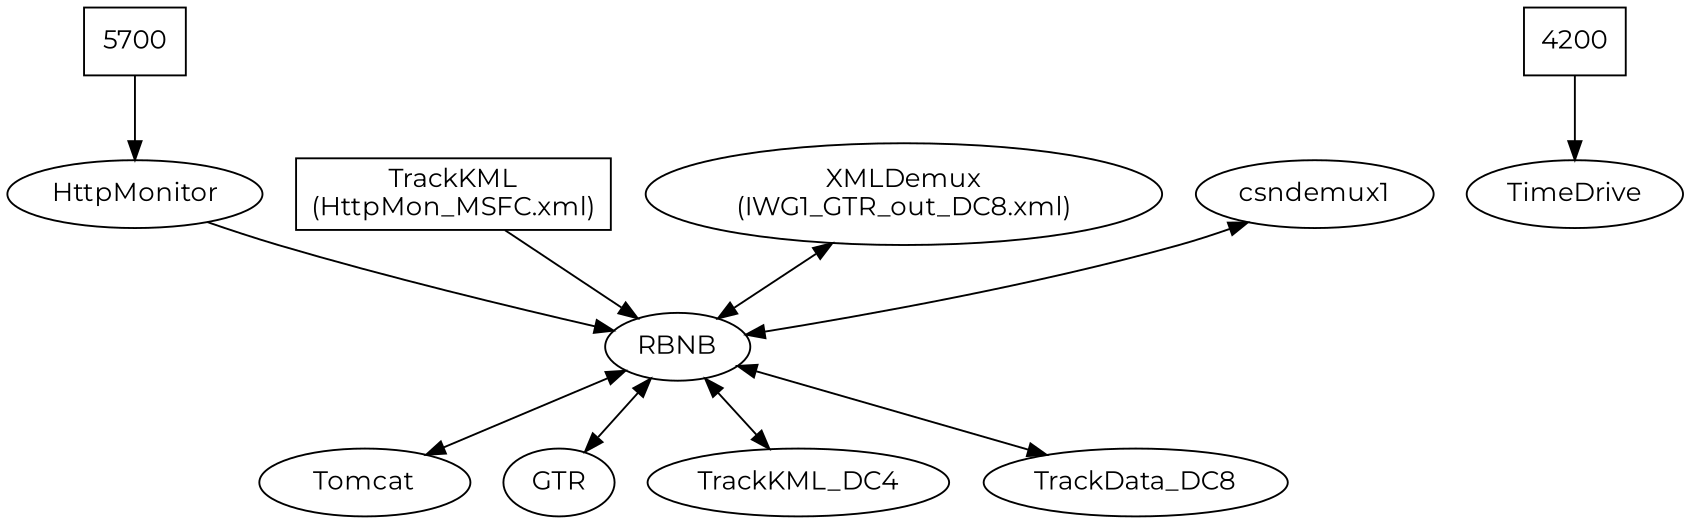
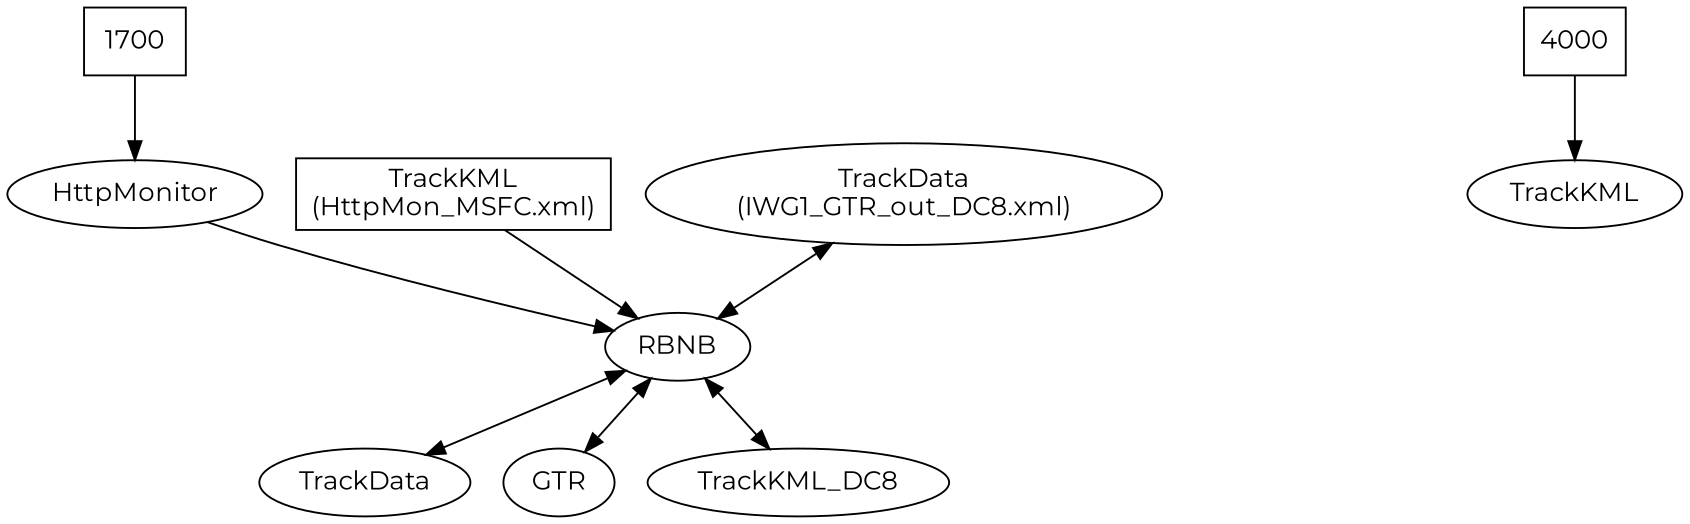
(135, 41) -> (135, 41)
(1575, 41) -> (1575, 41)
(904, 194) -> (904, 194)
(1315, 194) -> none
(1575, 194) -> (1575, 194)
(365, 482) -> (365, 482)
(798, 482) -> (798, 482)
(1136, 482) -> none
